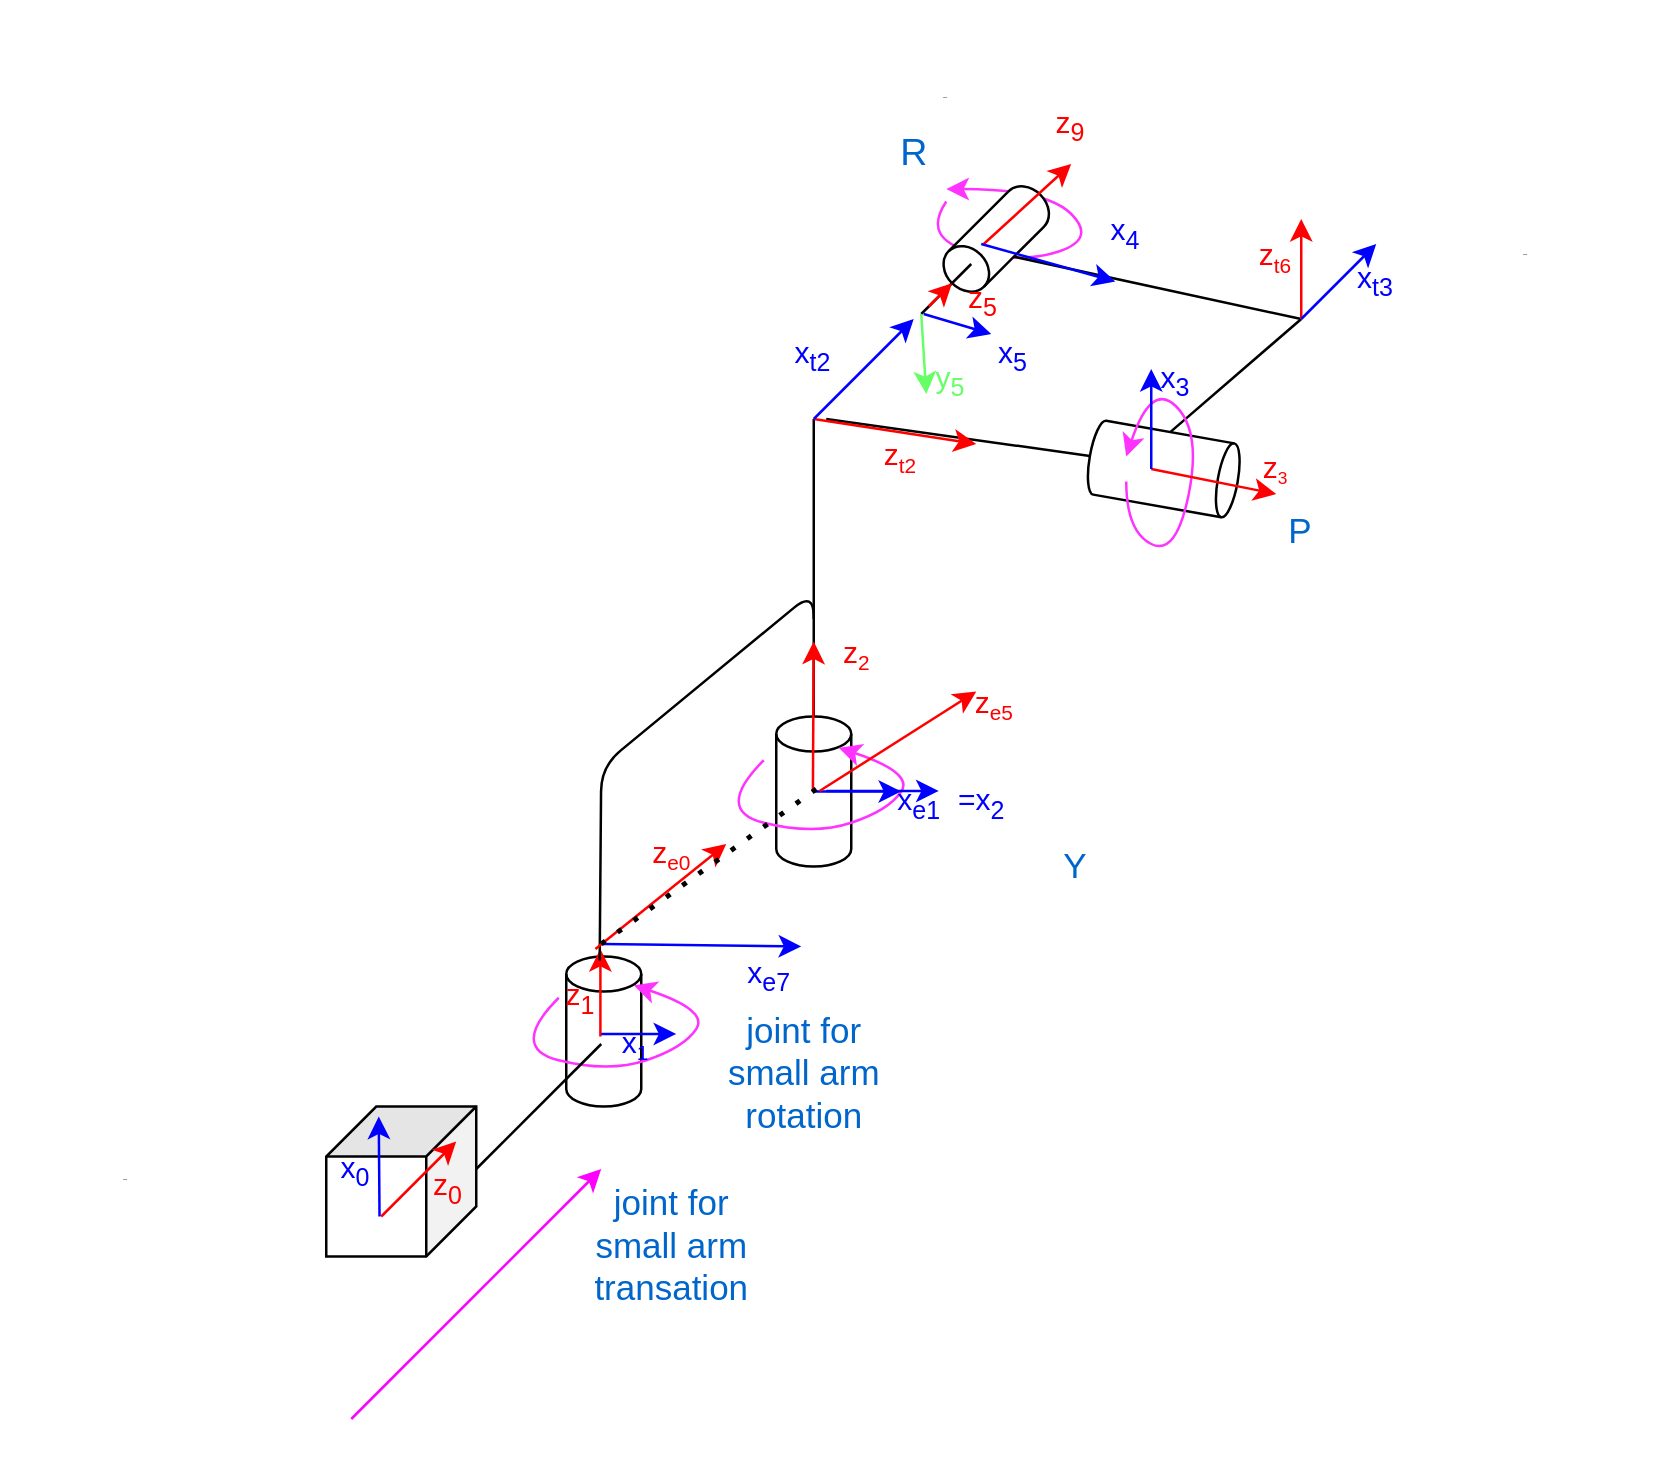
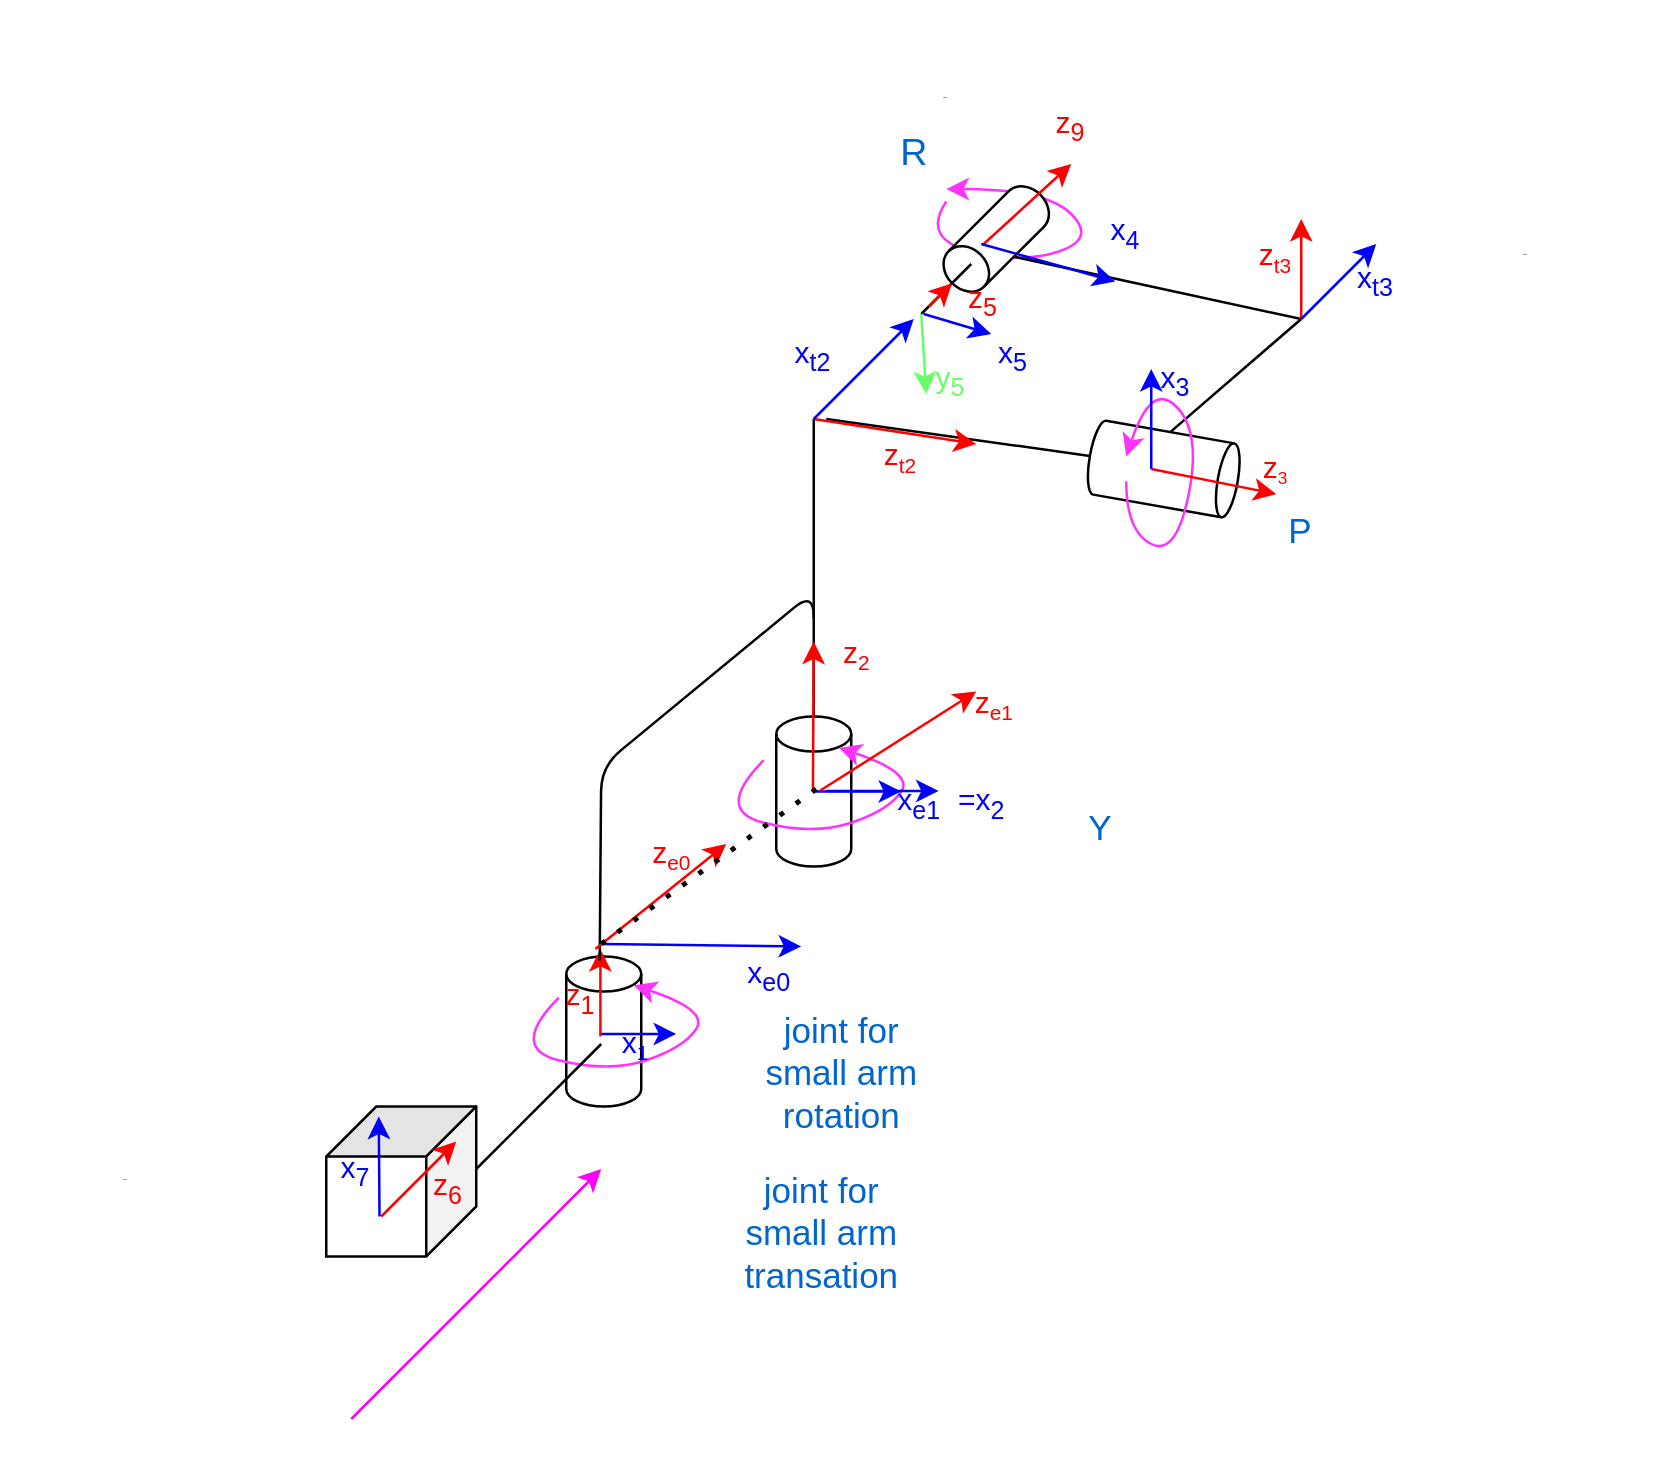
(1276, 256) -> (1276, 256)
(995, 704) -> (995, 704)
(1076, 866) -> (1101, 829)
(770, 976) -> (770, 976)
(805, 1074) -> (843, 1074)
(356, 1171) -> (356, 1171)
(449, 1189) -> (449, 1189)
(673, 1246) -> (823, 1234)
